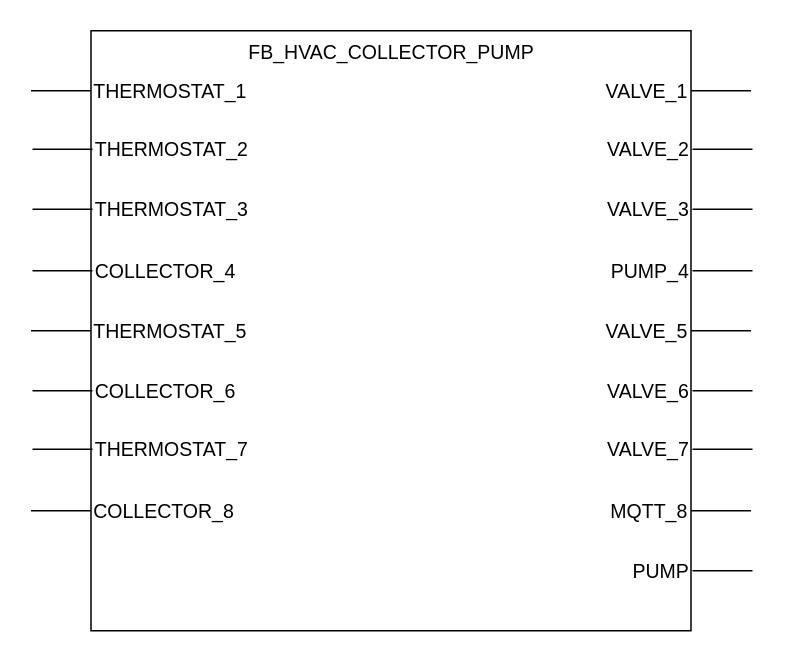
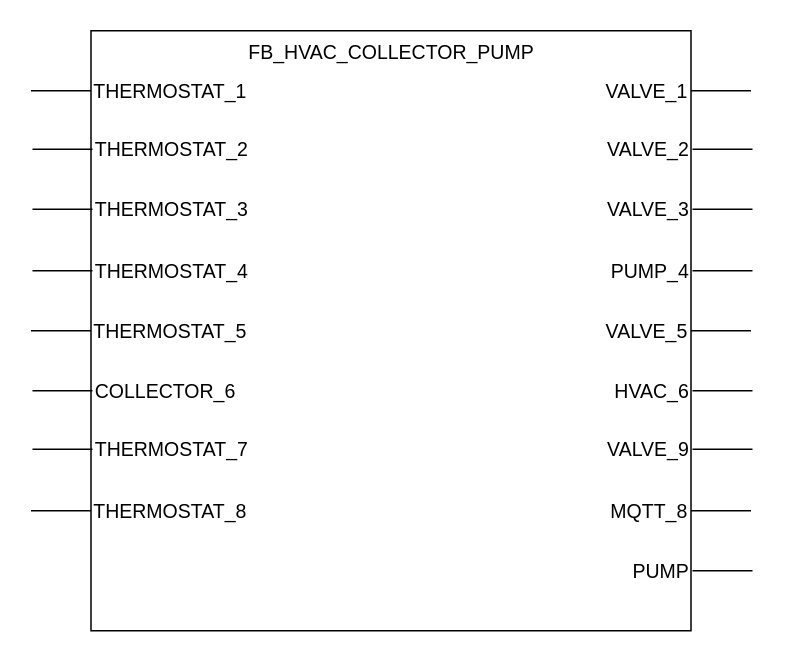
(155, 271) -> (161, 271)
(651, 391) -> (656, 391)
(651, 449) -> (651, 449)
(154, 511) -> (159, 511)
